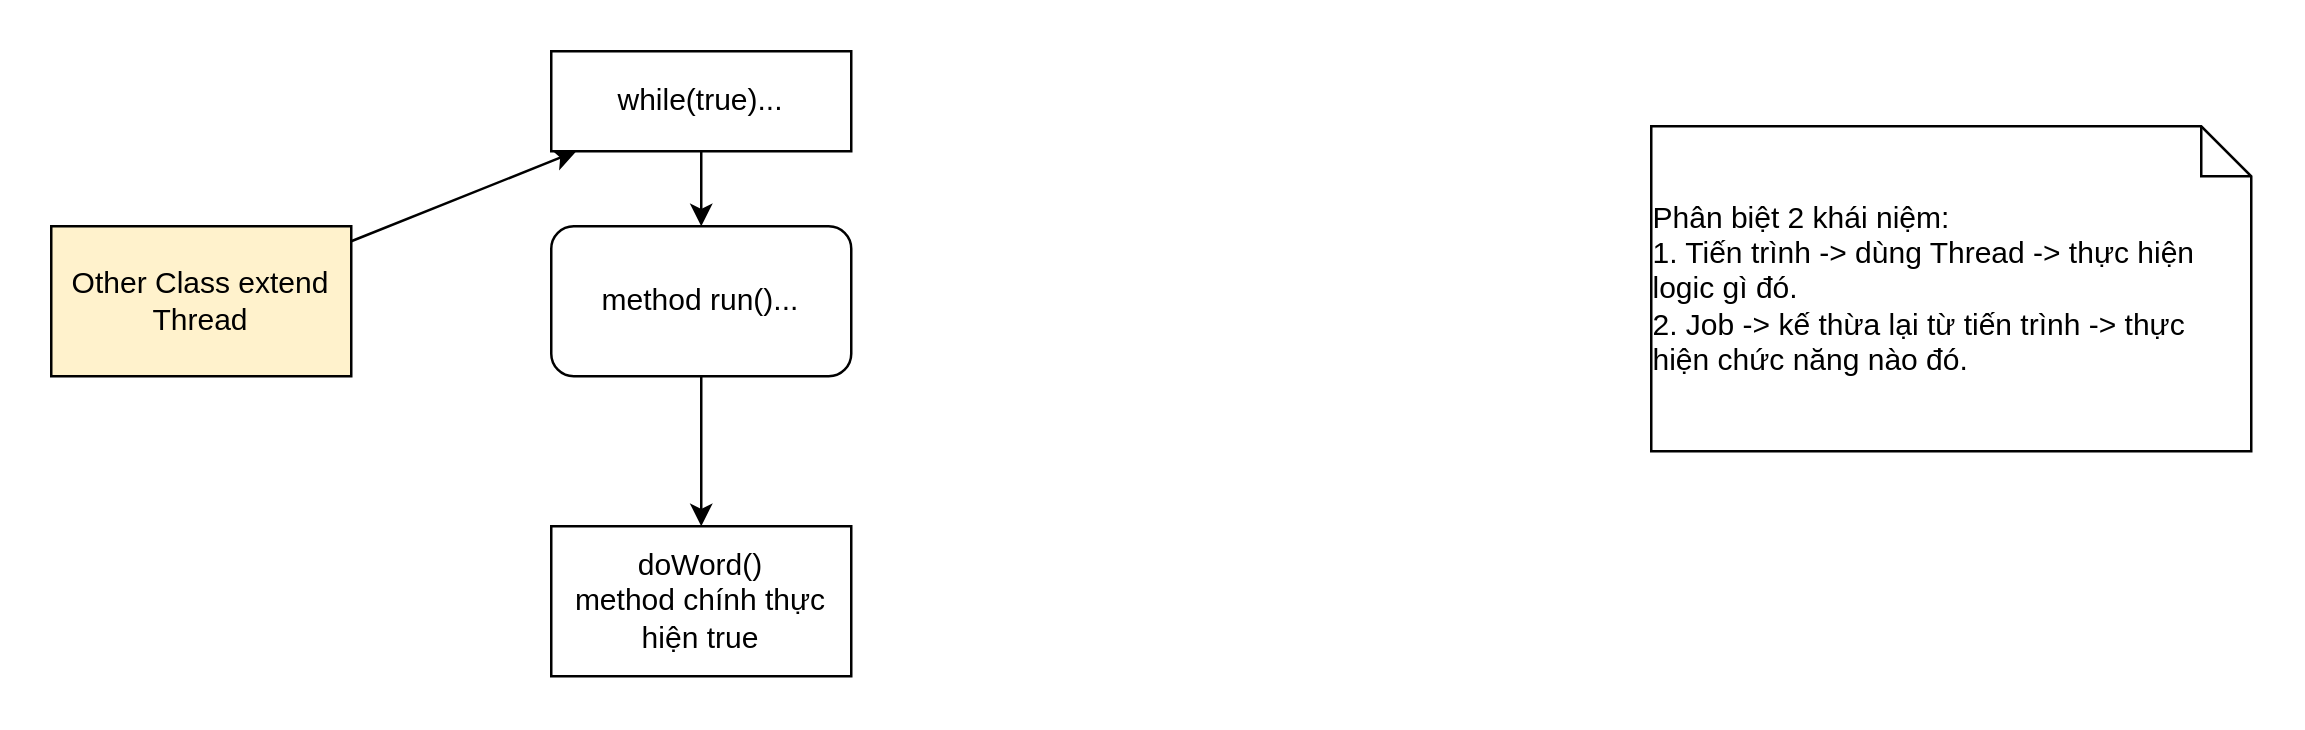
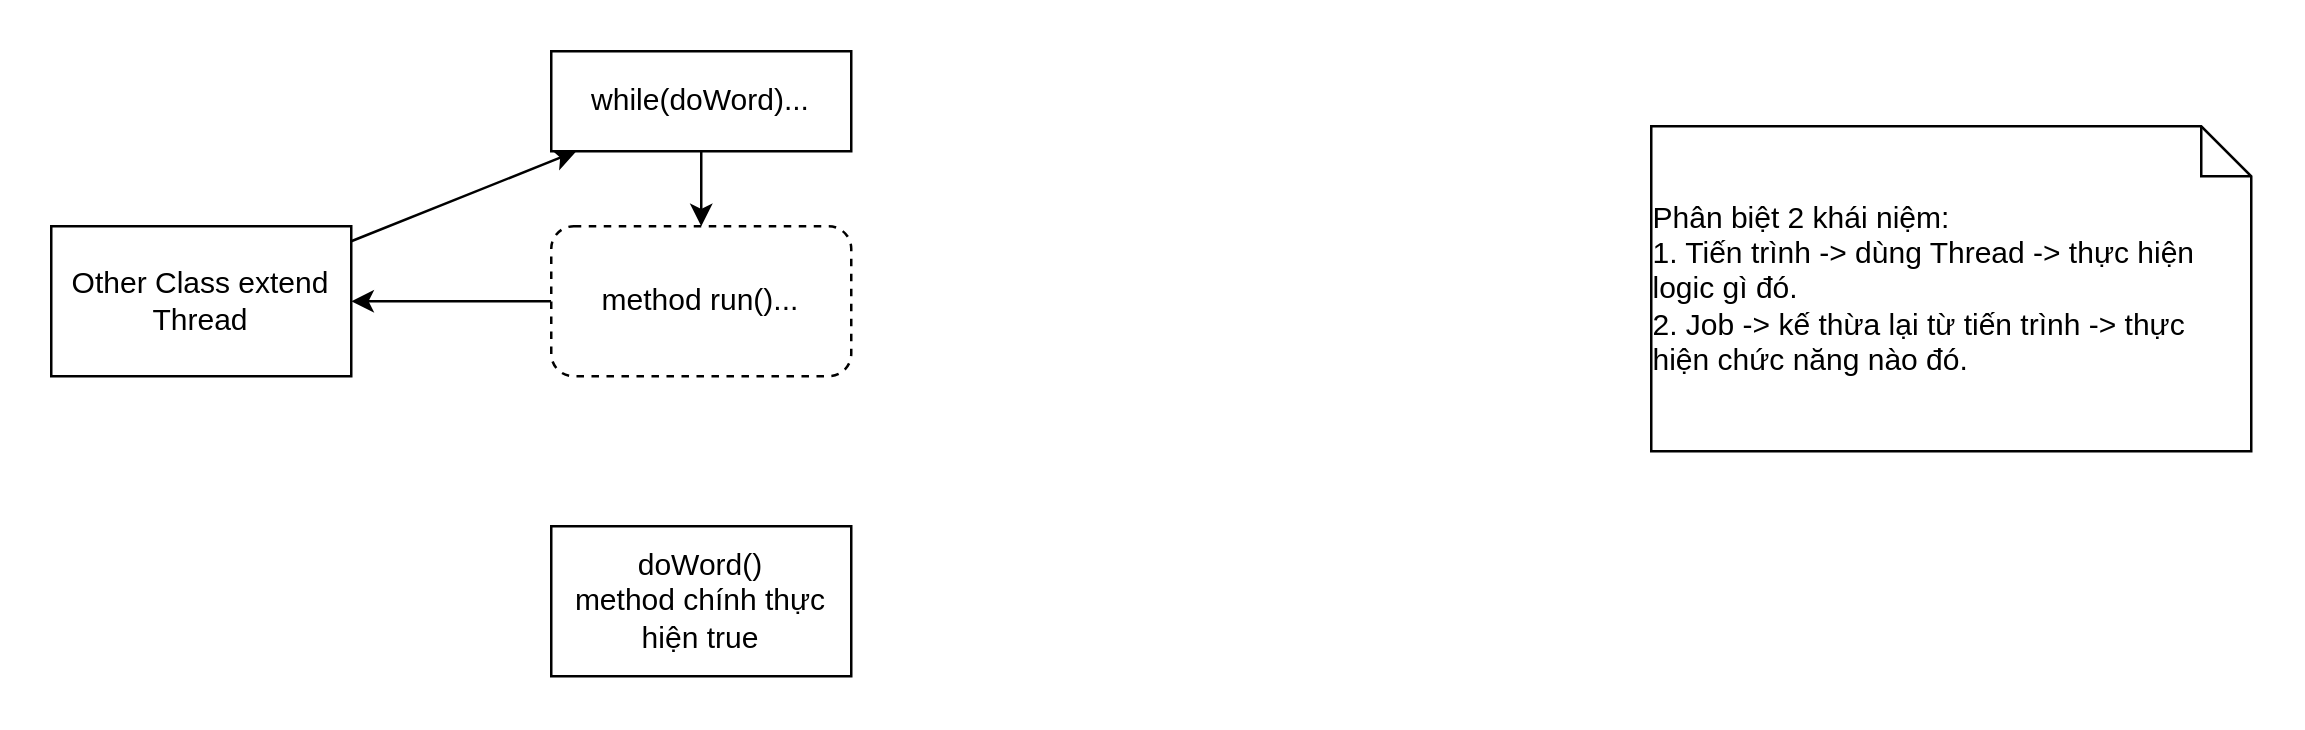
(701, 101) -> (701, 101)
(201, 301) -> (201, 301)
(701, 301) -> (701, 301)
(701, 443) -> (459, 301)
